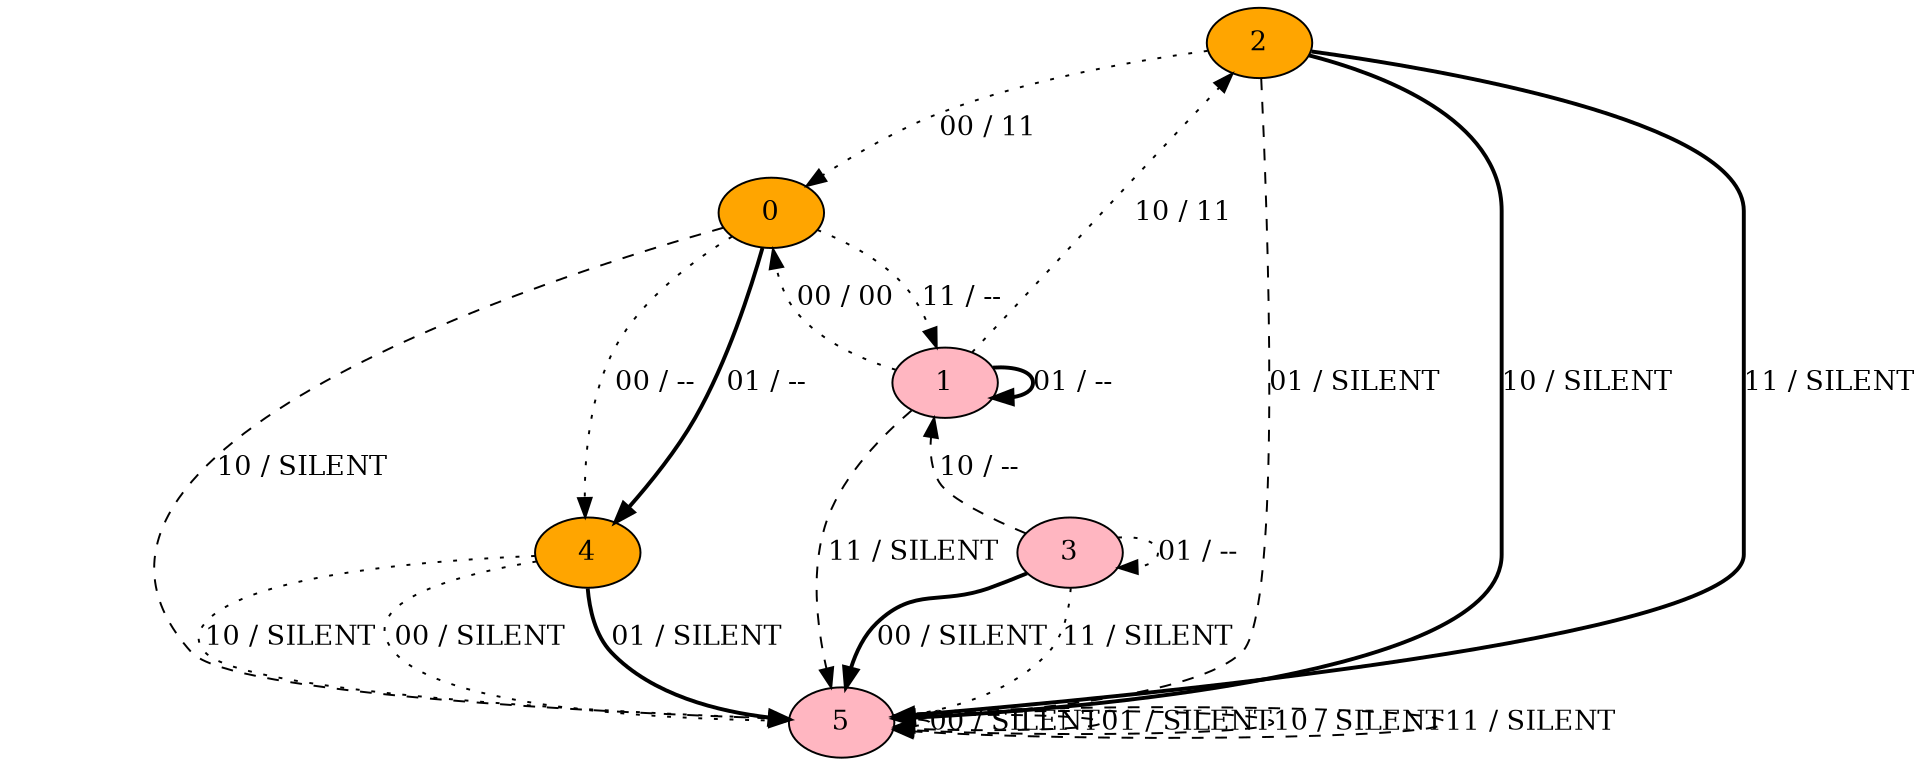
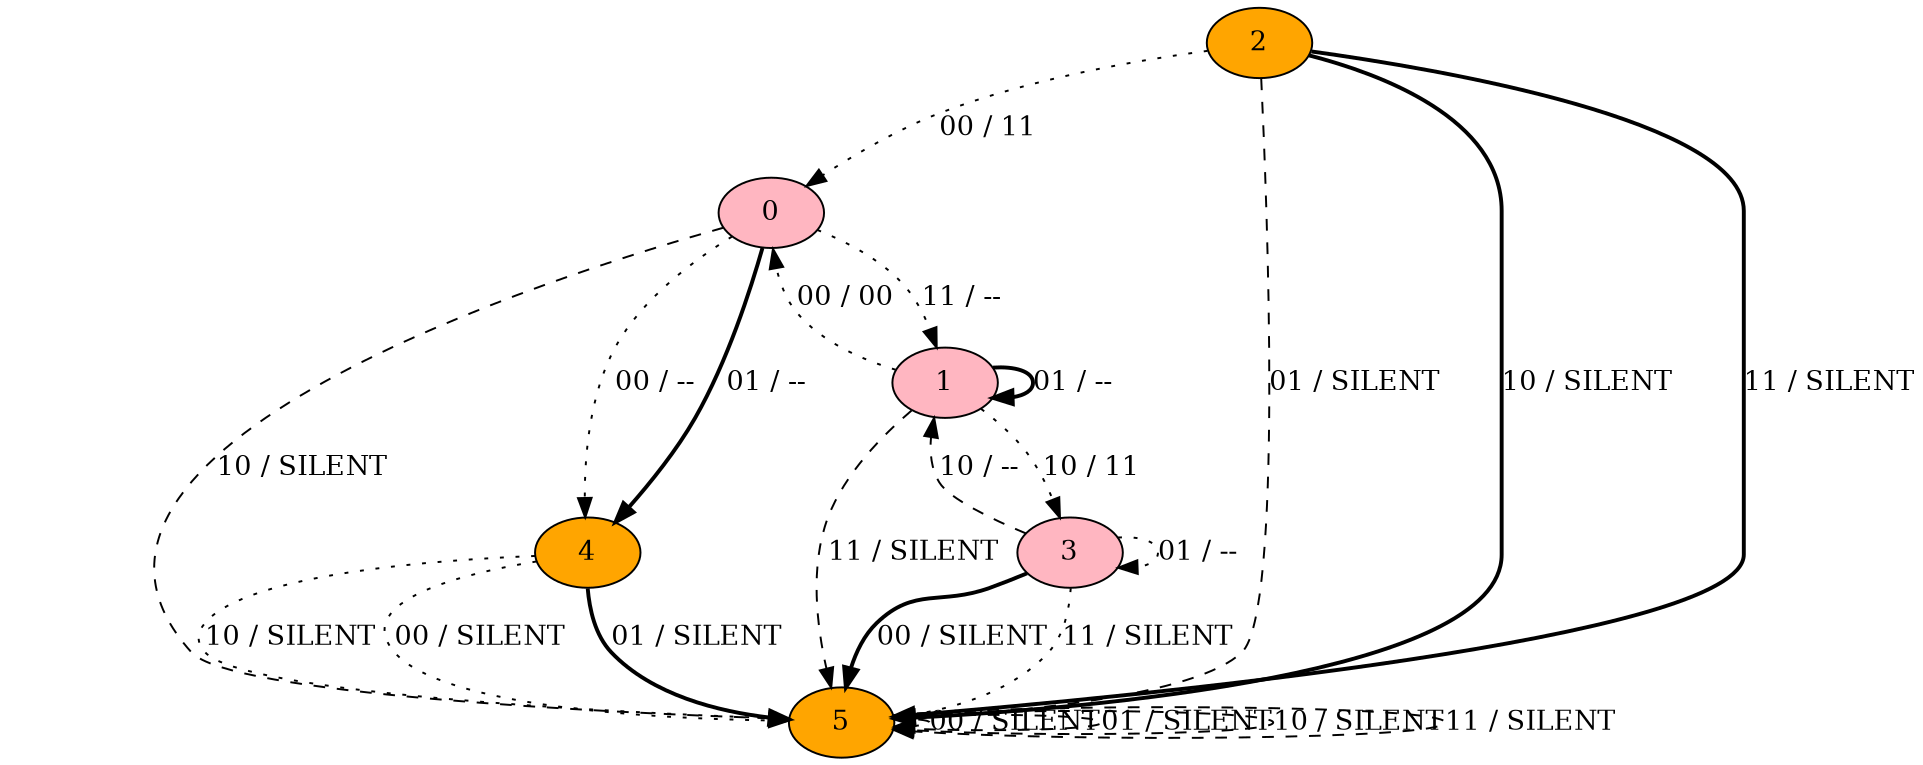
(771, 213) -> (771, 213)
(1095, 220) -> (1024, 449)
(842, 723) -> (842, 723)
